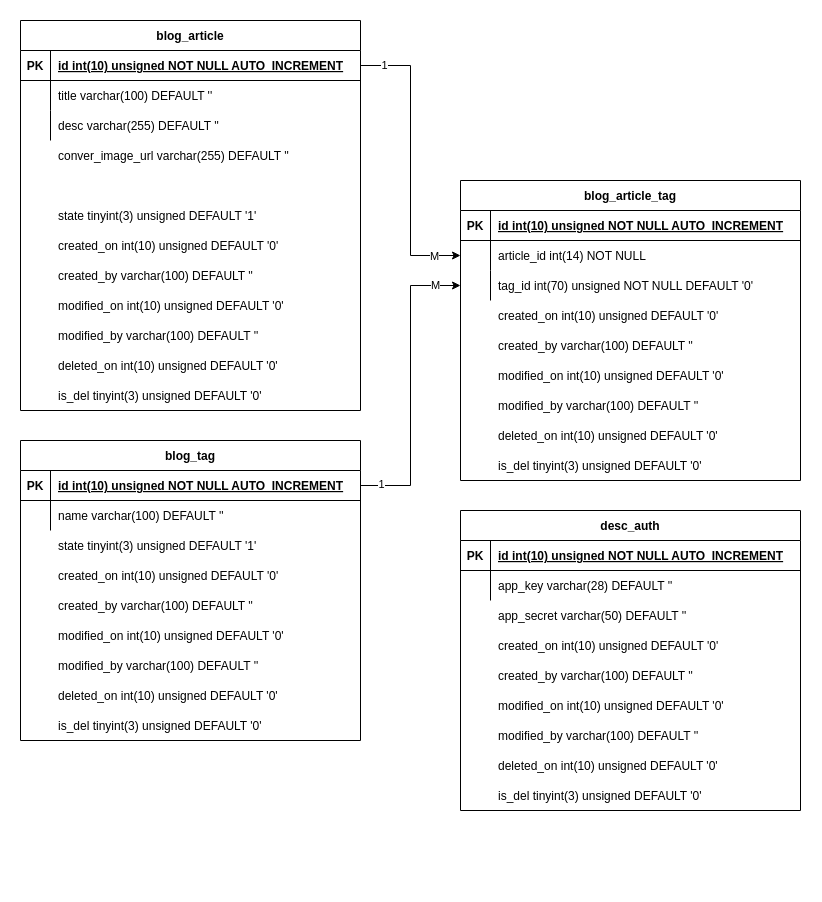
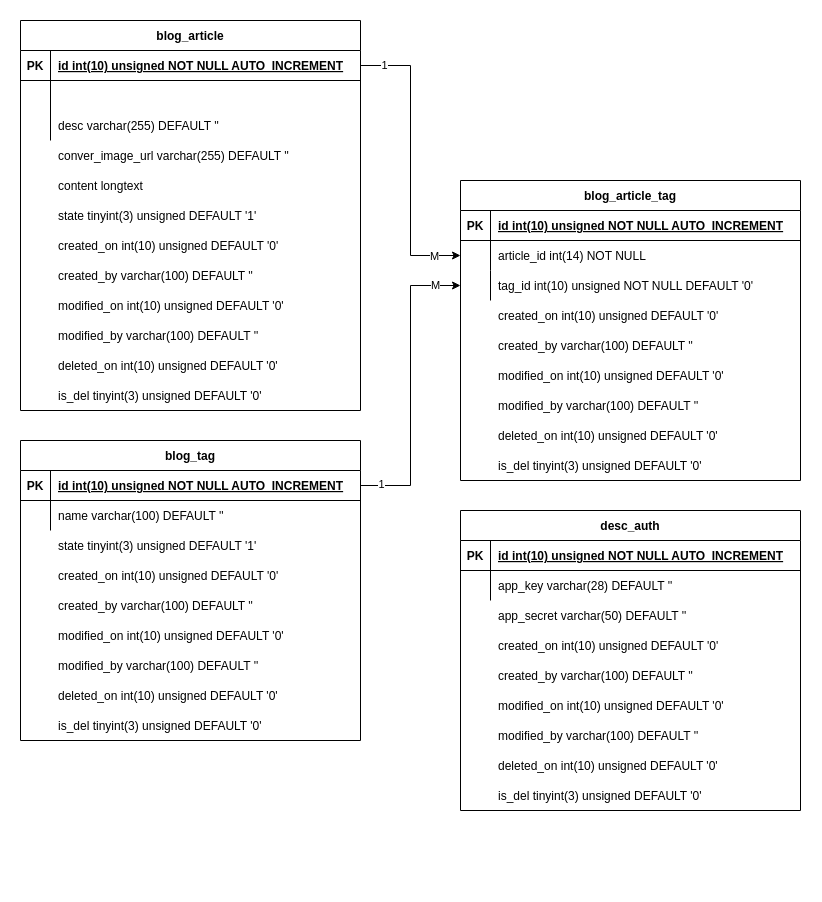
(206, 96) -> none
none -> (206, 186)
(629, 286) -> (629, 286)
